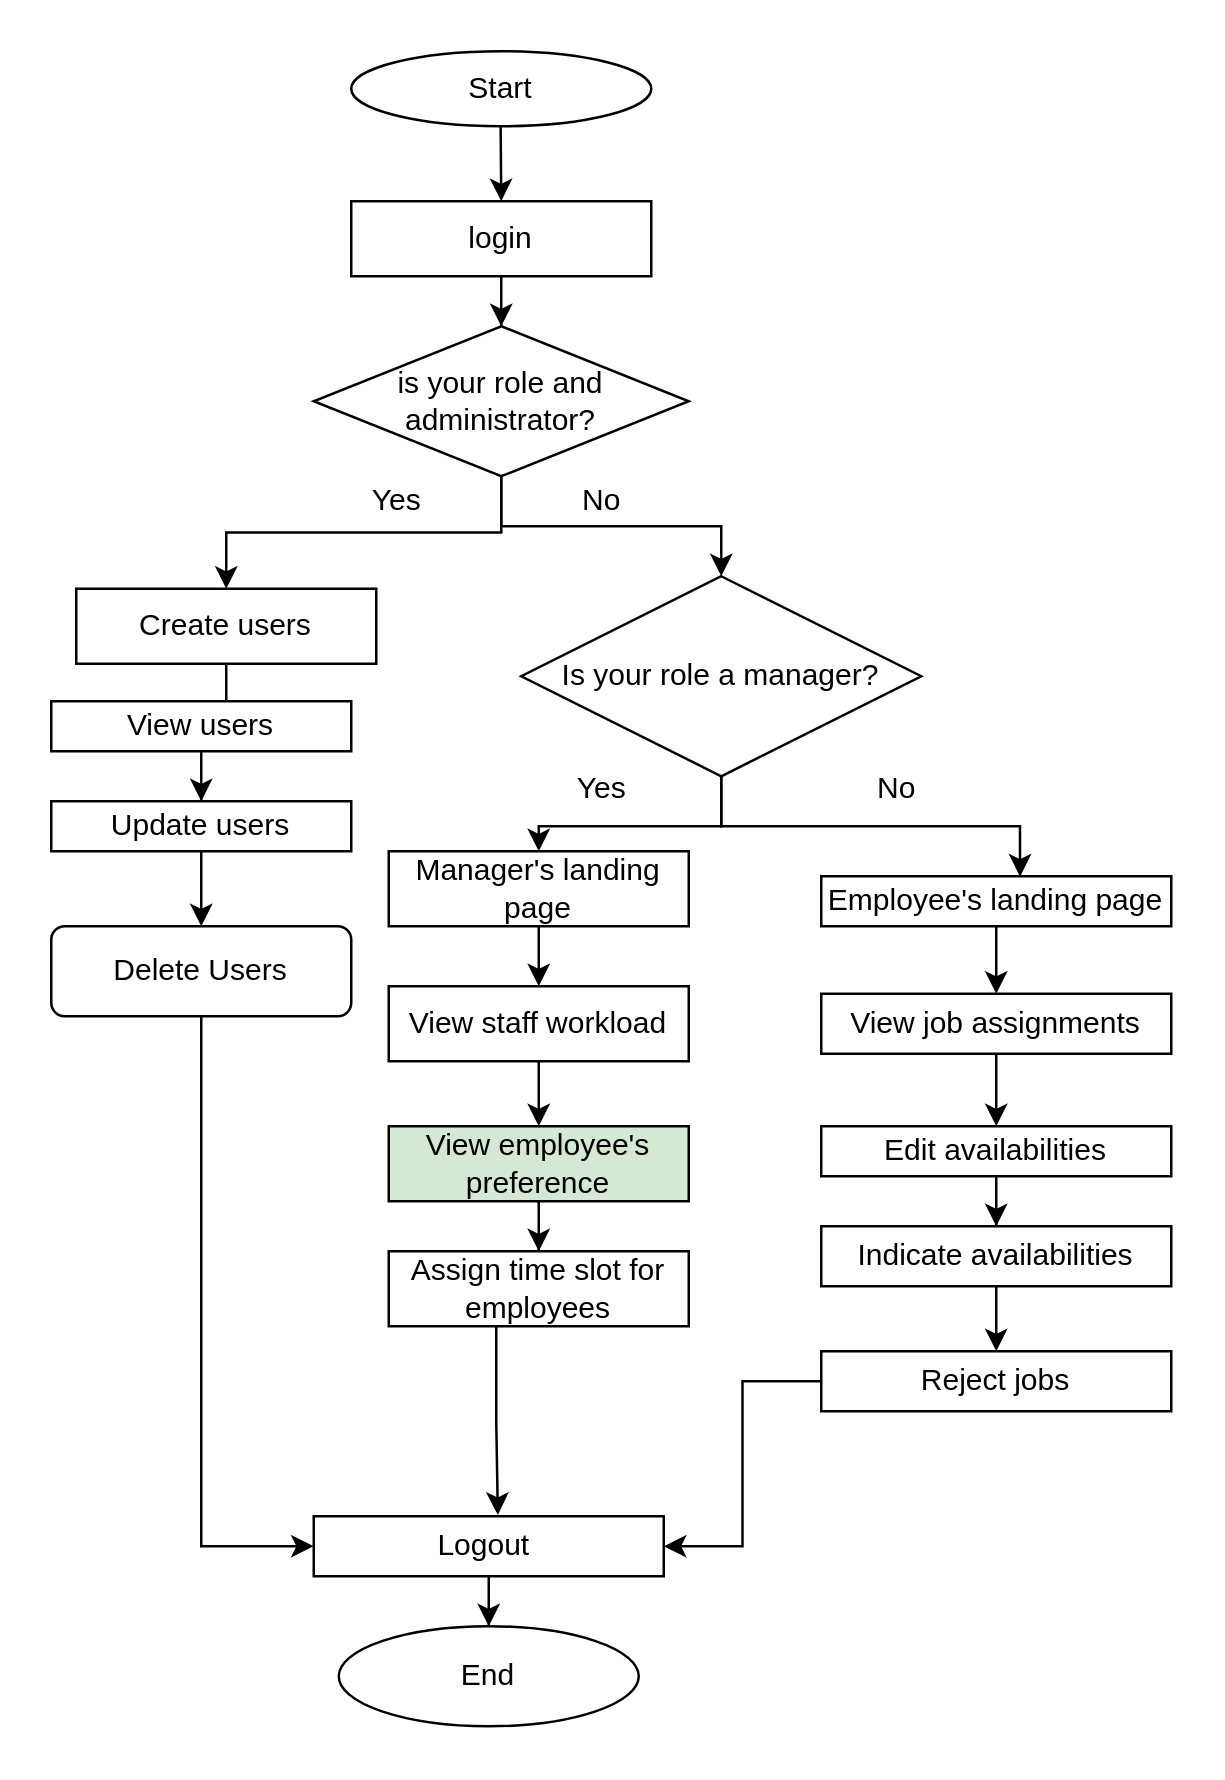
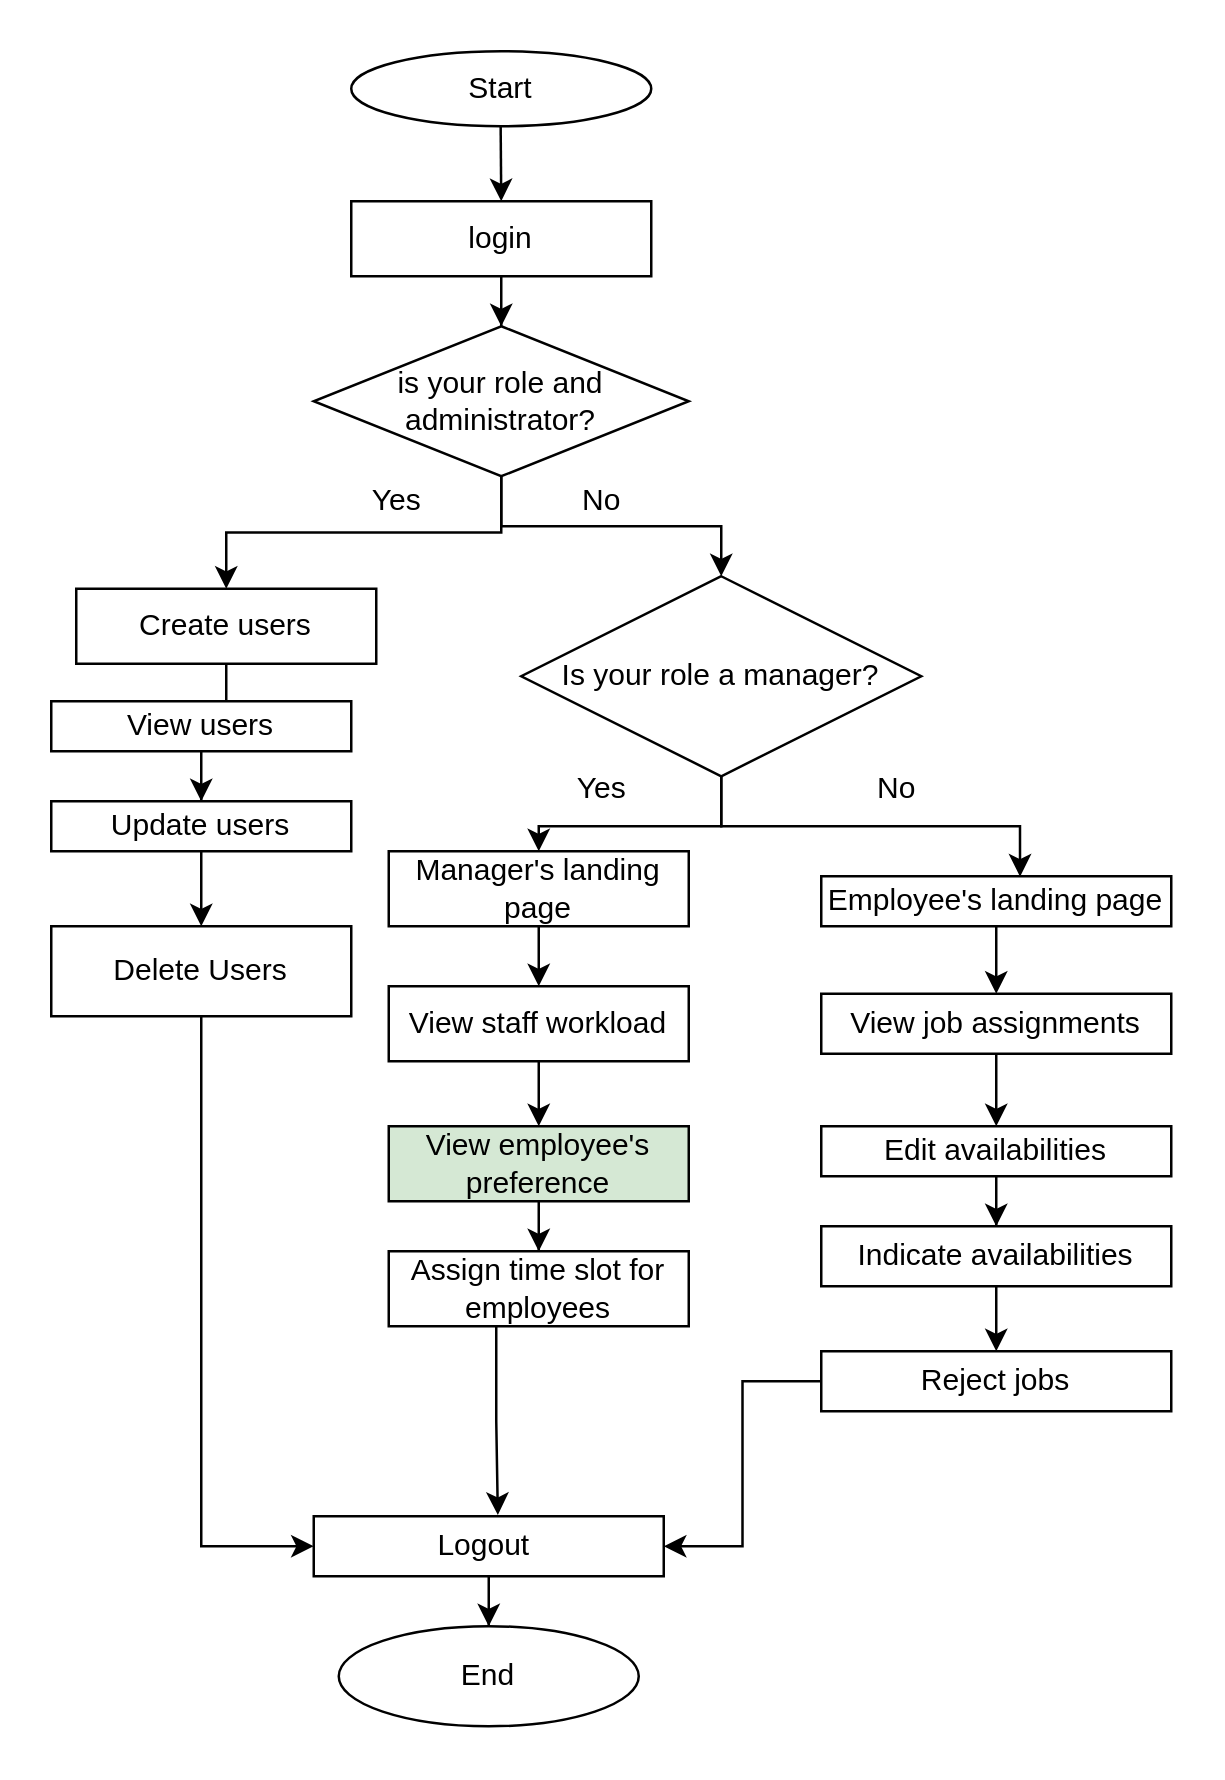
(201, 971) -> (201, 971)
